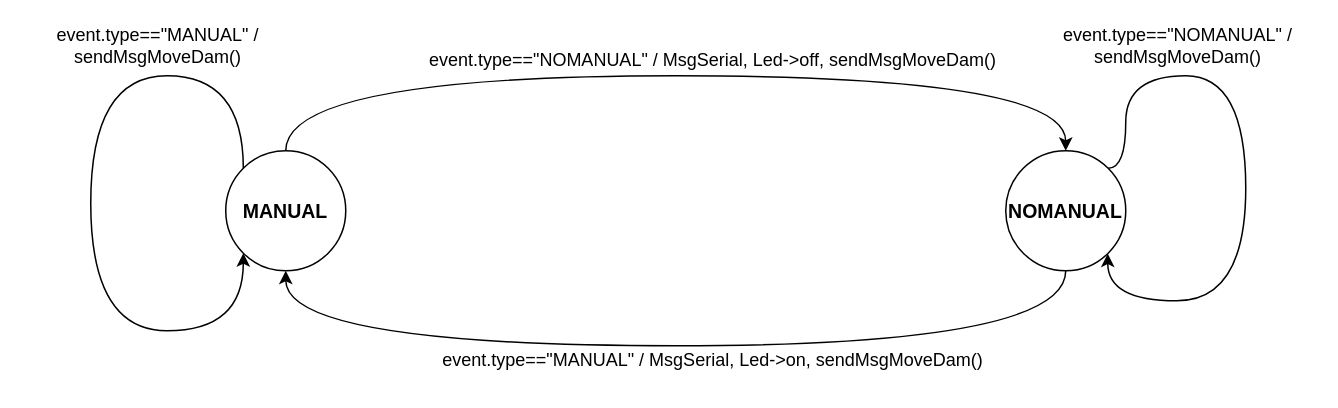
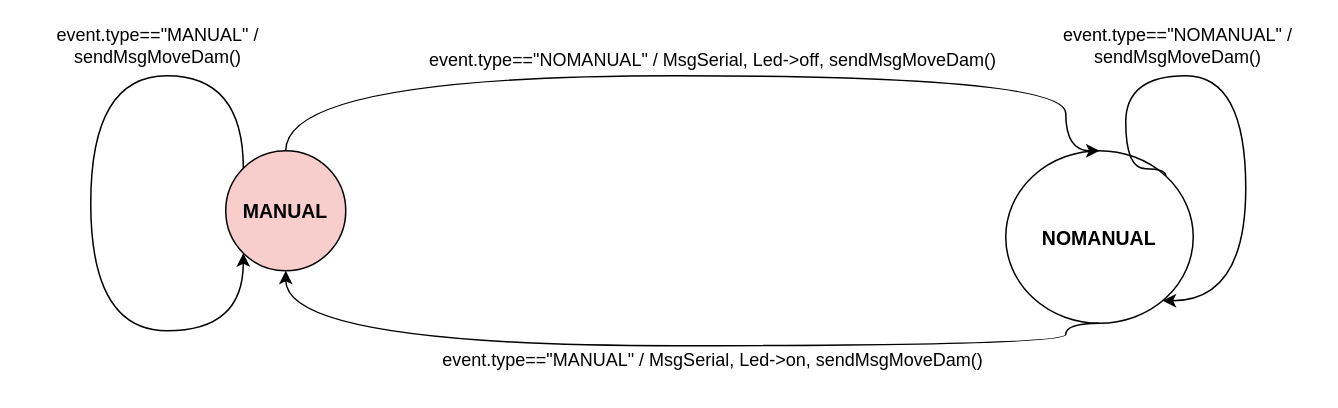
(286, 211) -> (286, 211)
(1066, 211) -> (1100, 237)
